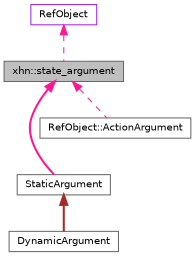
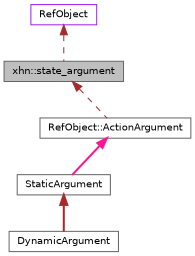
(64, 48) -> (64, 48)
(93, 104) -> (93, 104)
(30, 133) -> (86, 160)
